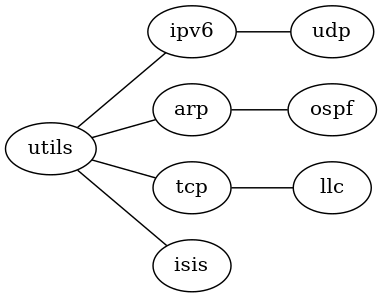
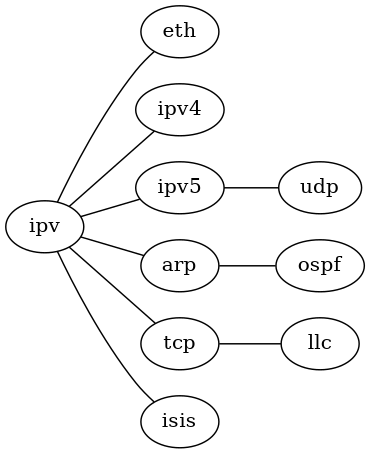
none -> (180, 32)
(192, 32) -> (180, 188)
none -> (180, 110)
(51, 149) -> (45, 227)
